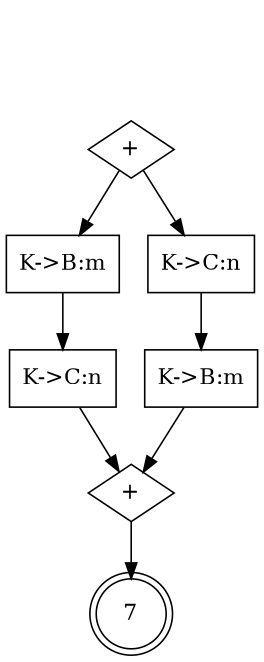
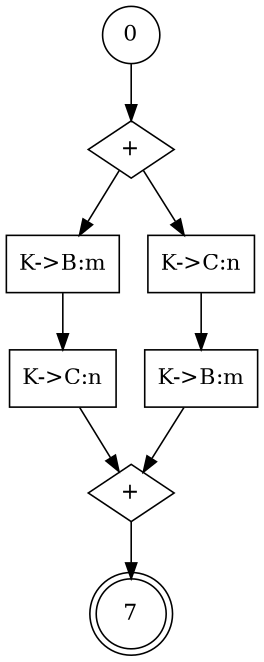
none -> (131, 35)
